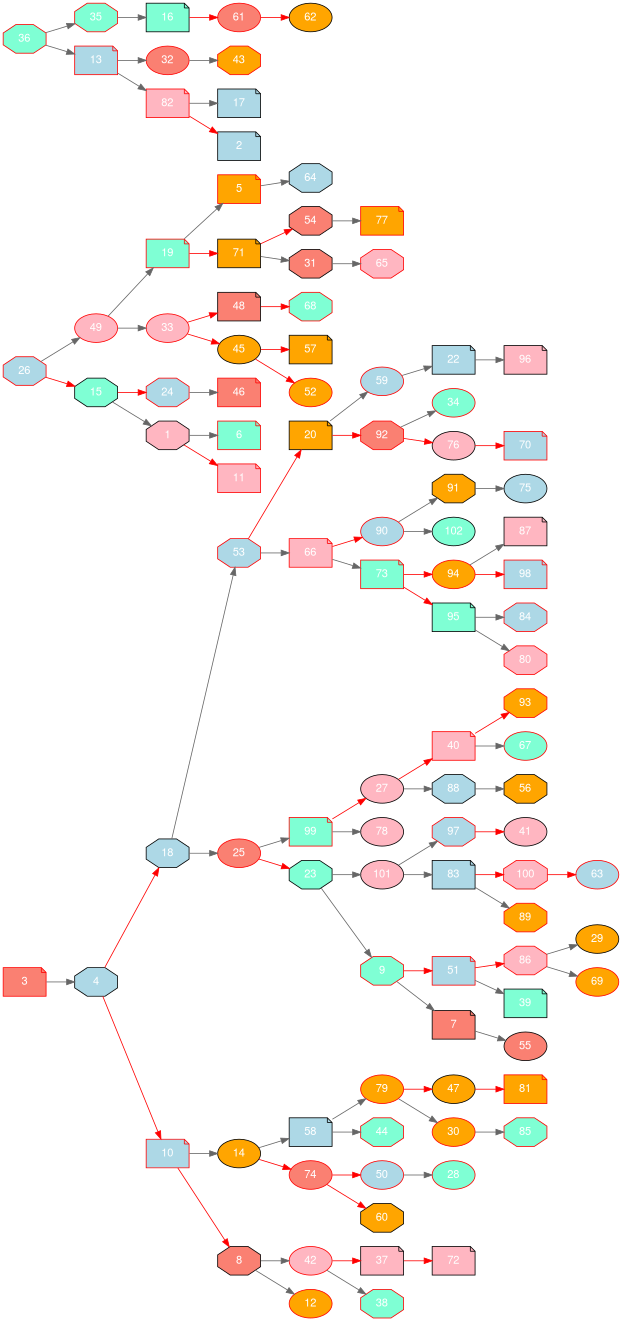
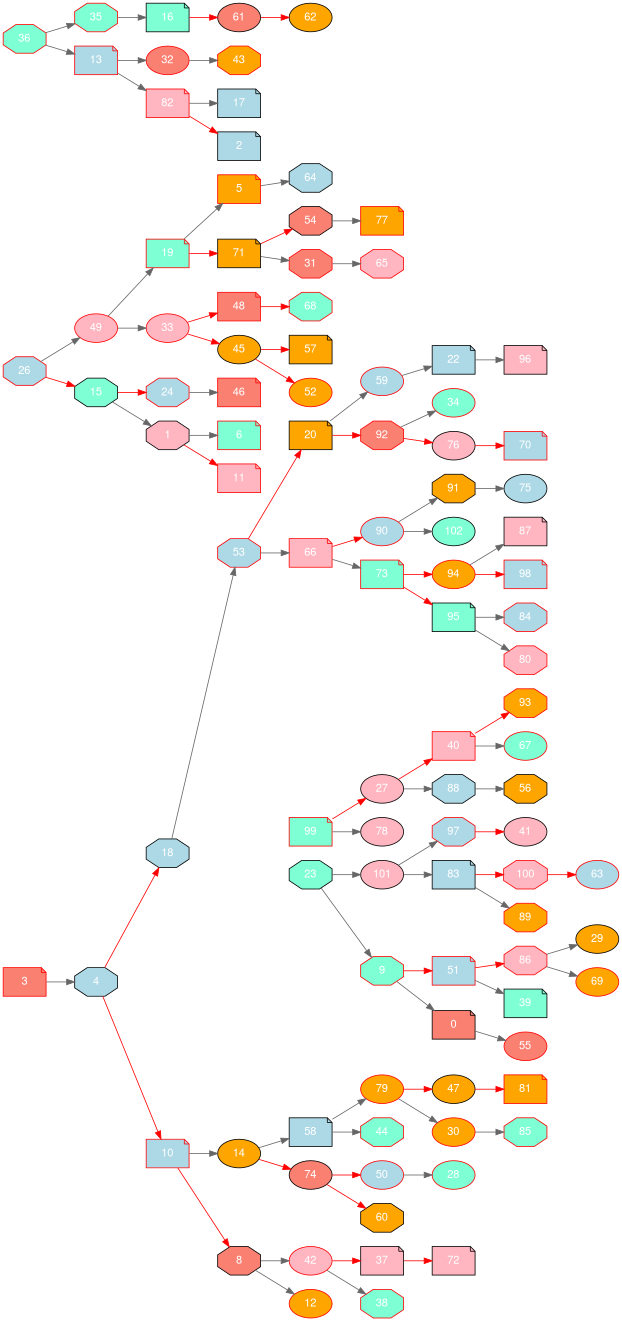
(239, 17) -> (239, 17)
(311, 264) -> (311, 264)
(239, 307) -> (239, 307)
(239, 853) -> none
(454, 1025) -> (454, 1025)
(525, 1046) -> (525, 1046)
(311, 1175) -> (311, 1175)
